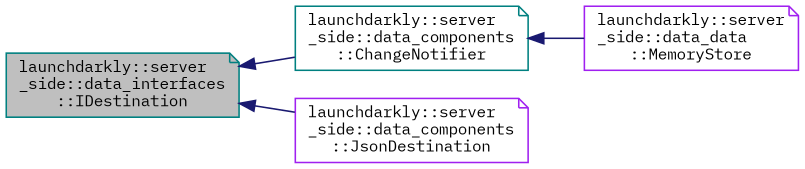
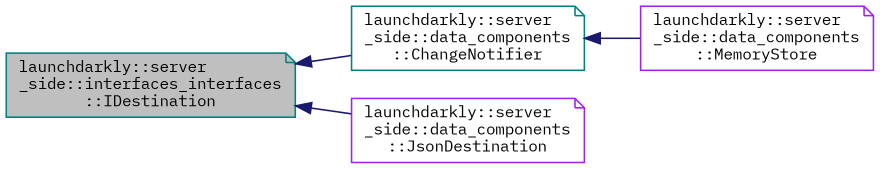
(691, 38) -> (757, 38)
(123, 85) -> (151, 85)
